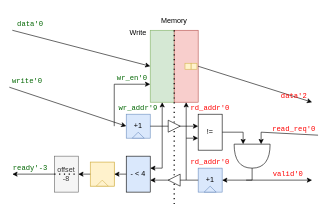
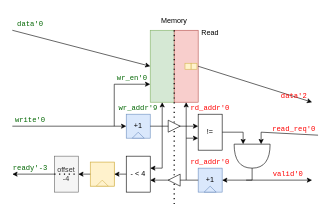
(138, 33) -> none
none -> (210, 33)
(27, 81) -> (30, 120)
(66, 174) -> (66, 174)
(138, 174) -> (138, 174)
